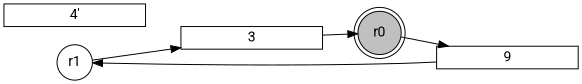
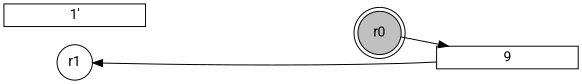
(75, 15) -> (75, 15)
(252, 38) -> none
